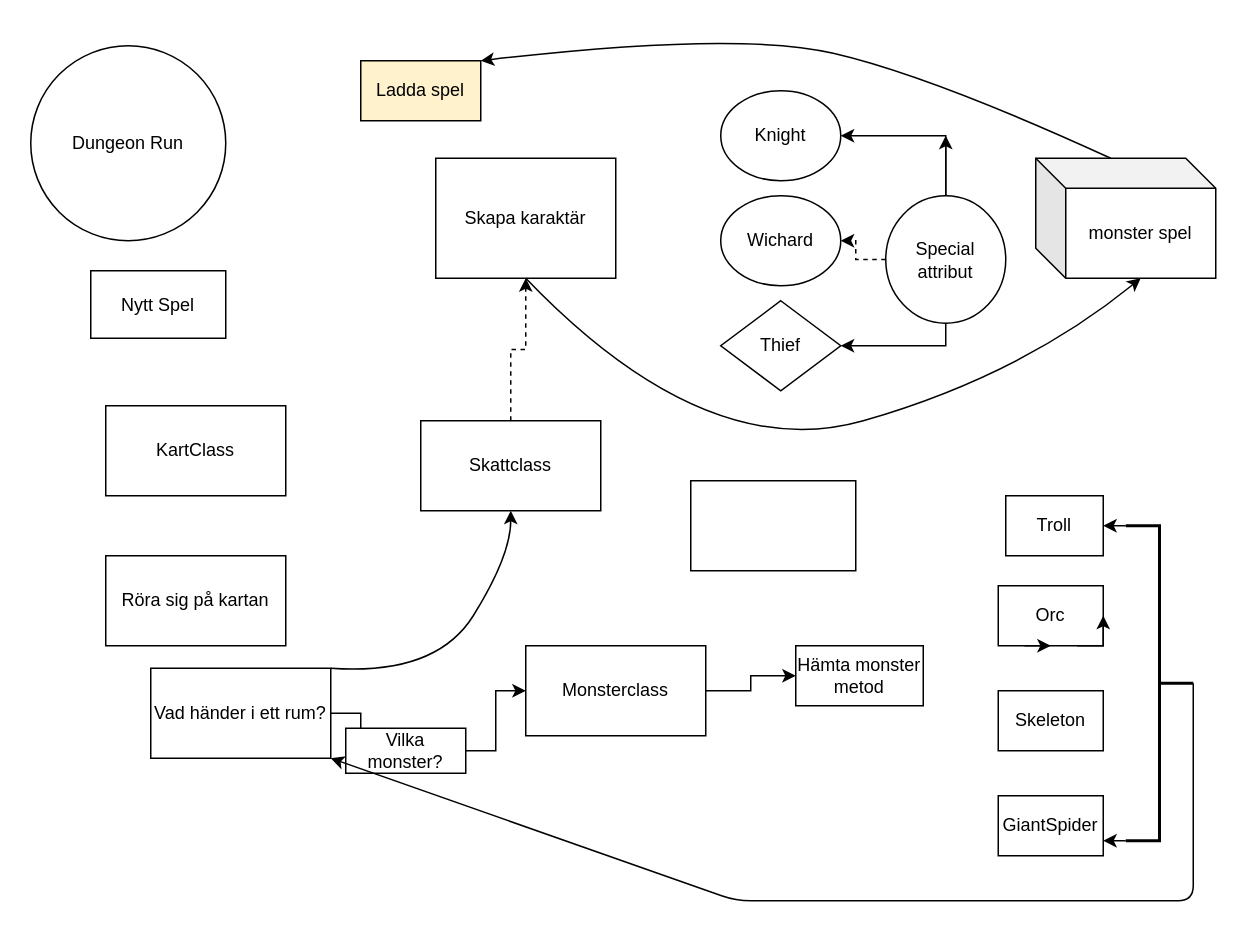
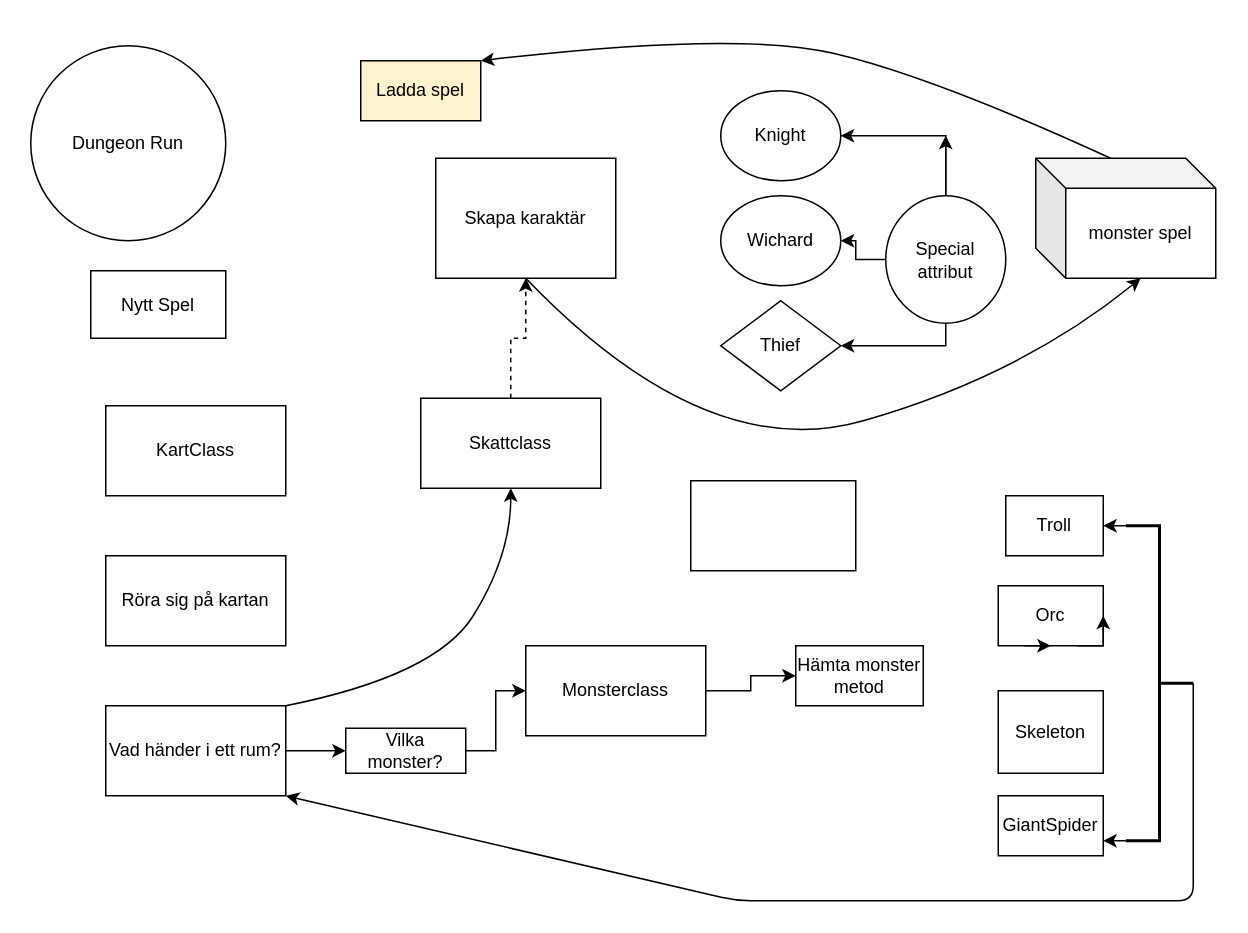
(858, 260) -> (858, 260)
(511, 466) -> (511, 443)
(241, 713) -> (196, 751)
(1051, 721) -> (1051, 732)
